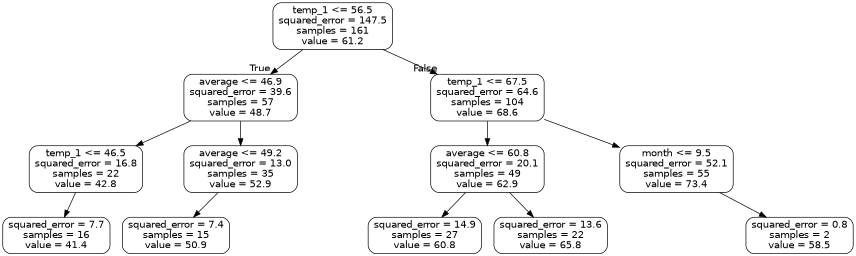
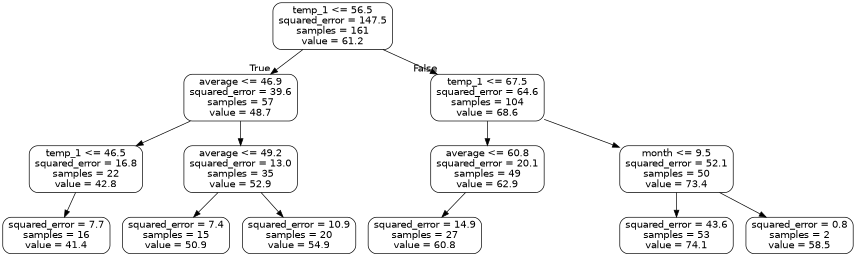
(676, 169) -> (676, 169)
none -> (299, 235)
(551, 235) -> none
none -> (676, 235)
